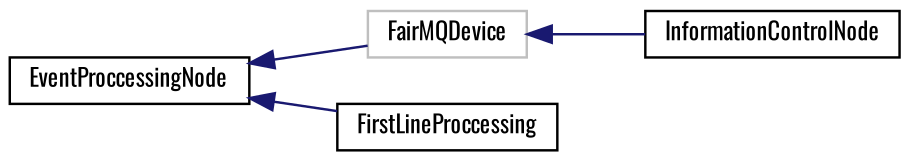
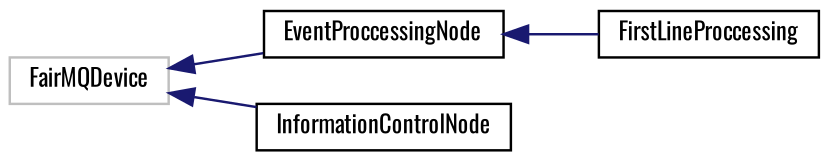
(321, 53) -> (228, 59)
